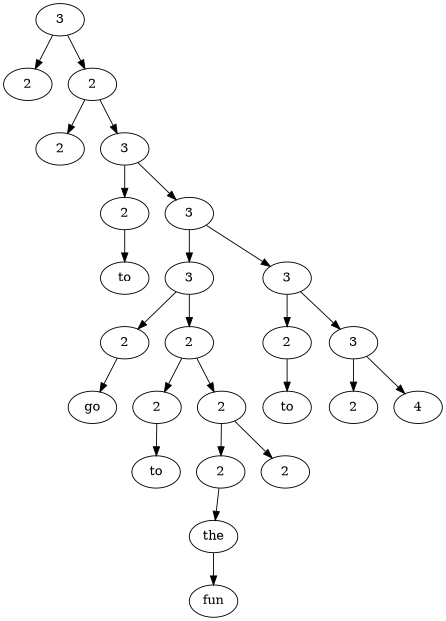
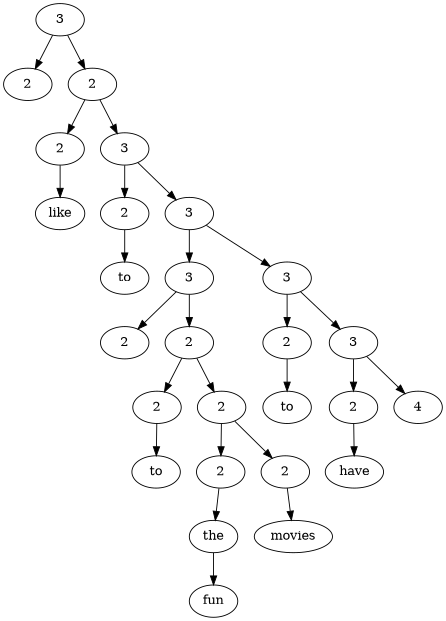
none -> (60, 214)
(92, 407) -> none
none -> (354, 472)
none -> (293, 537)
